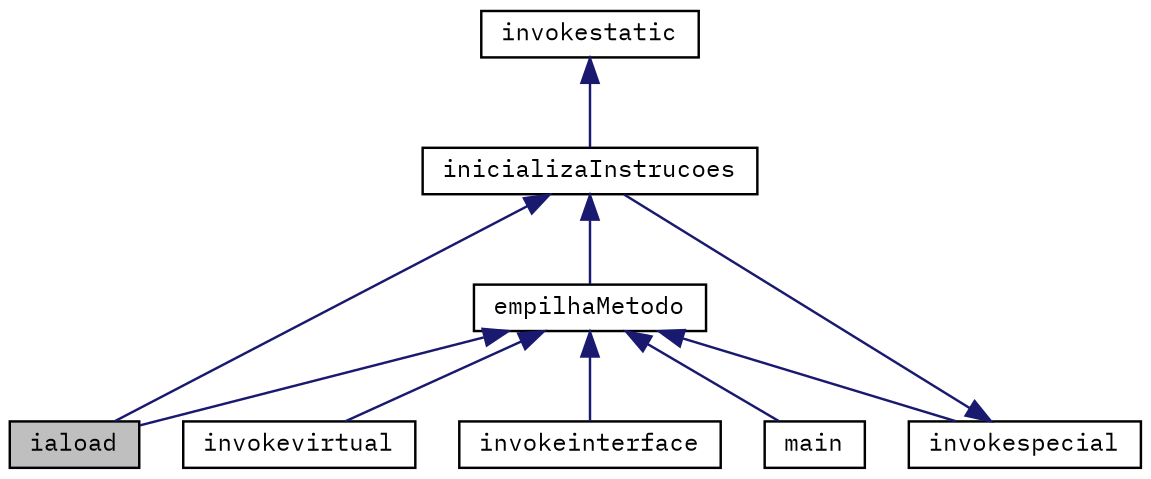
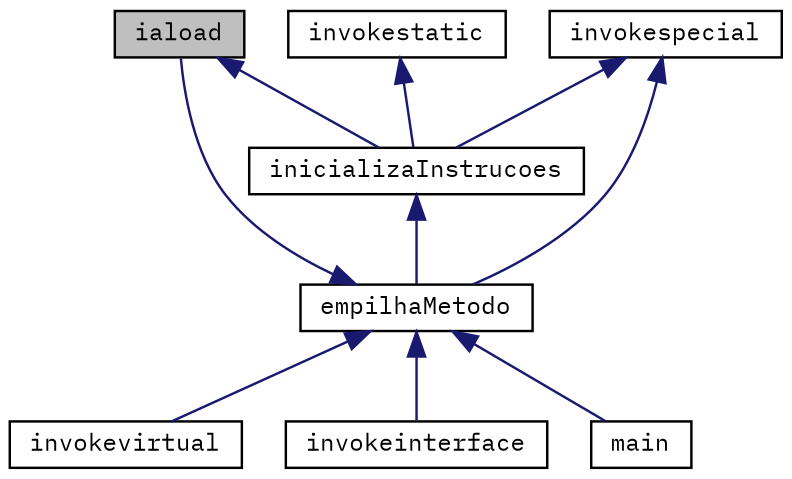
(321, 314) -> (309, 109)
(820, 380) -> (593, 208)
